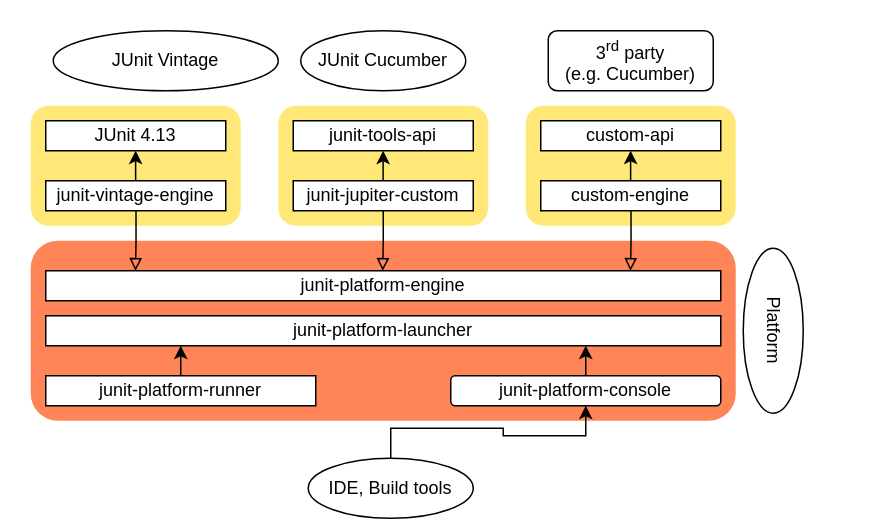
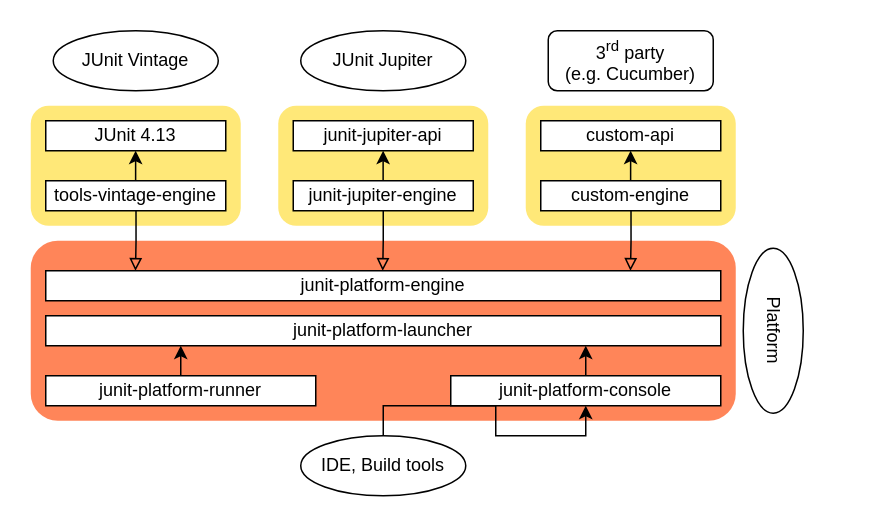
(166, 61) -> (136, 61)
(383, 61) -> (383, 61)
(383, 136) -> (383, 136)
(136, 196) -> (136, 196)
(383, 196) -> (383, 196)
(586, 391) -> (586, 391)
(391, 488) -> (383, 466)
